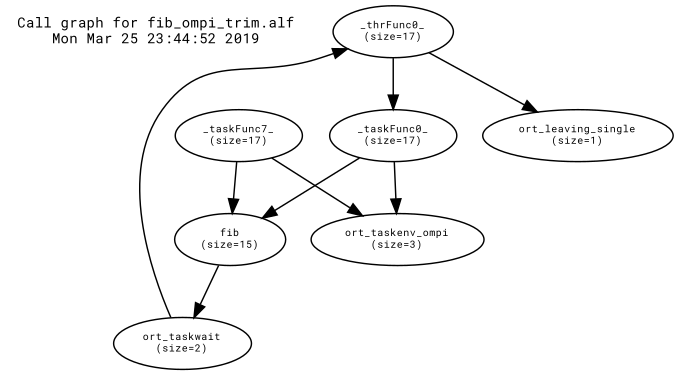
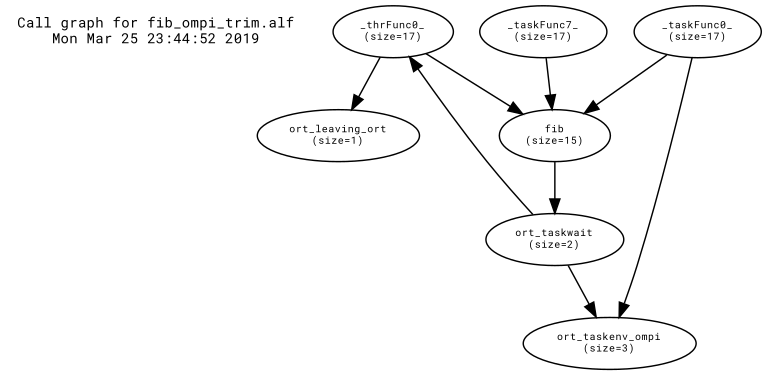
(393, 77) -> (468, 80)
(578, 136) -> (338, 136)
(307, 180) -> (579, 285)
